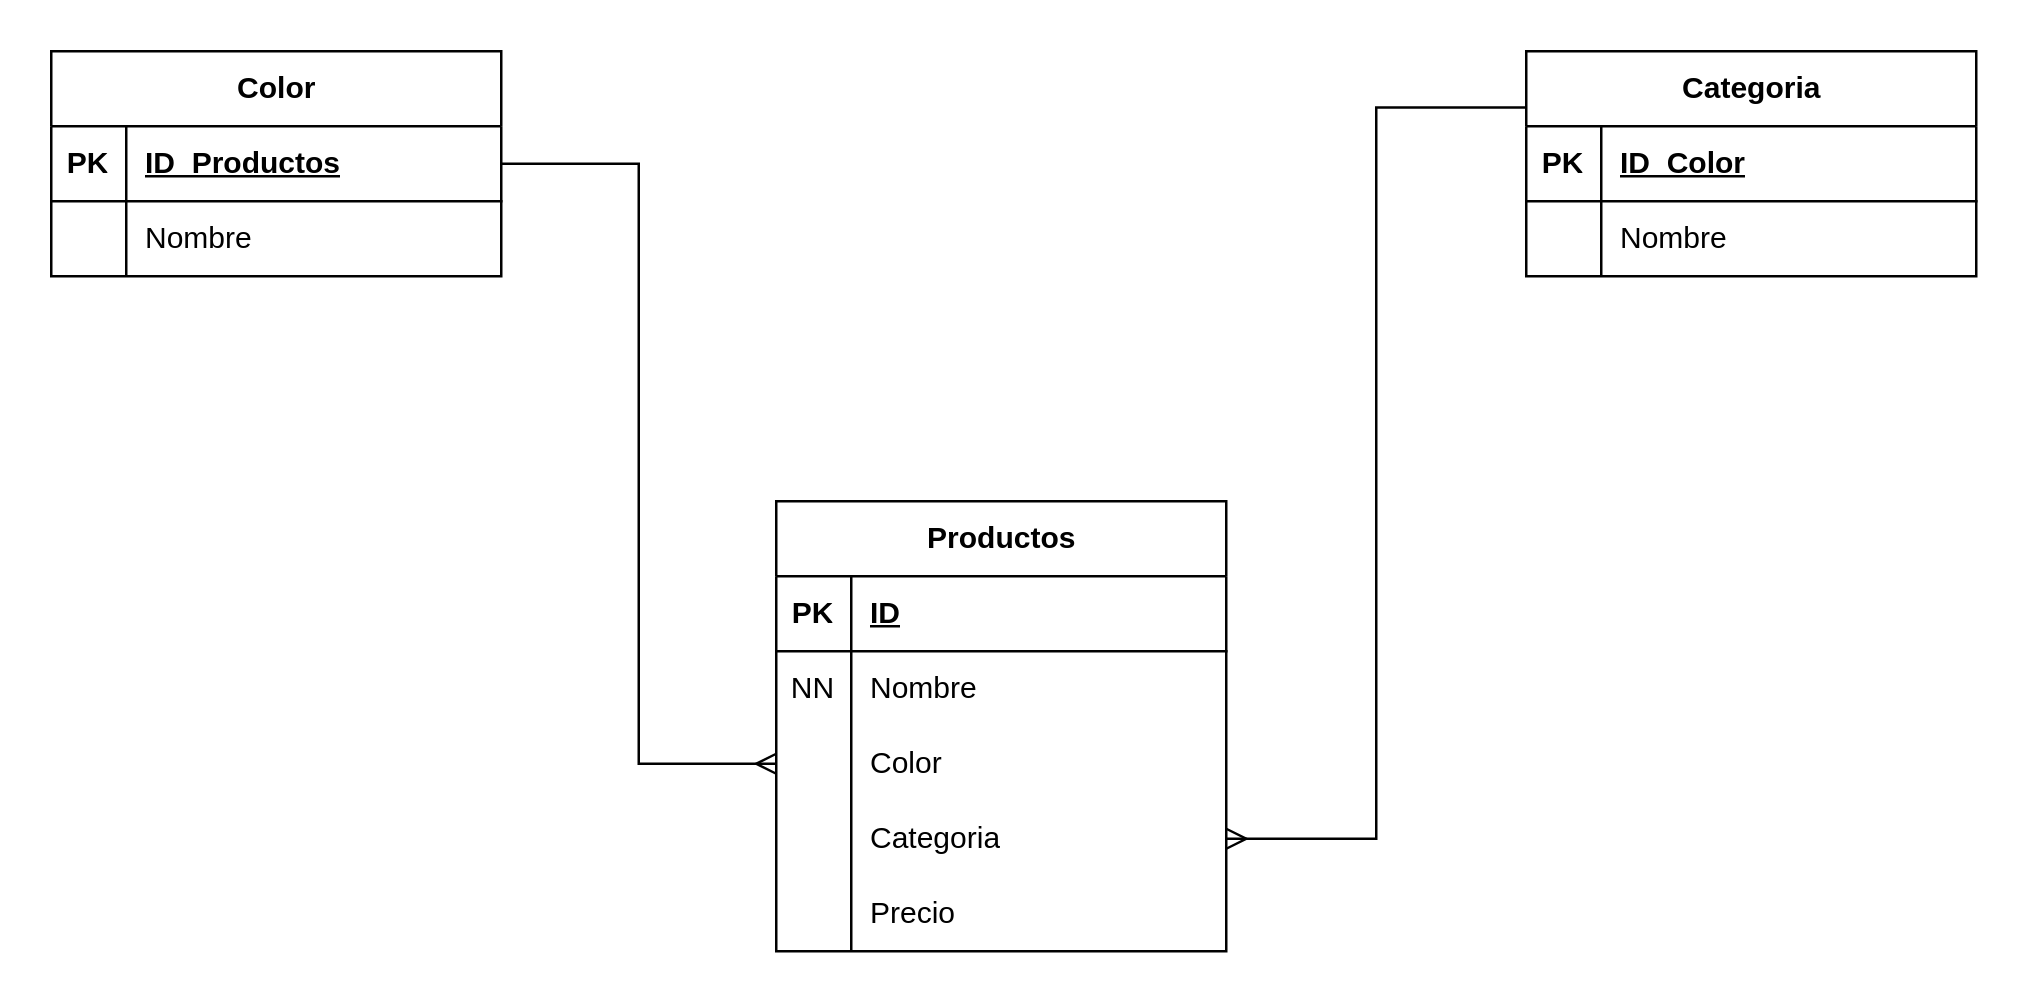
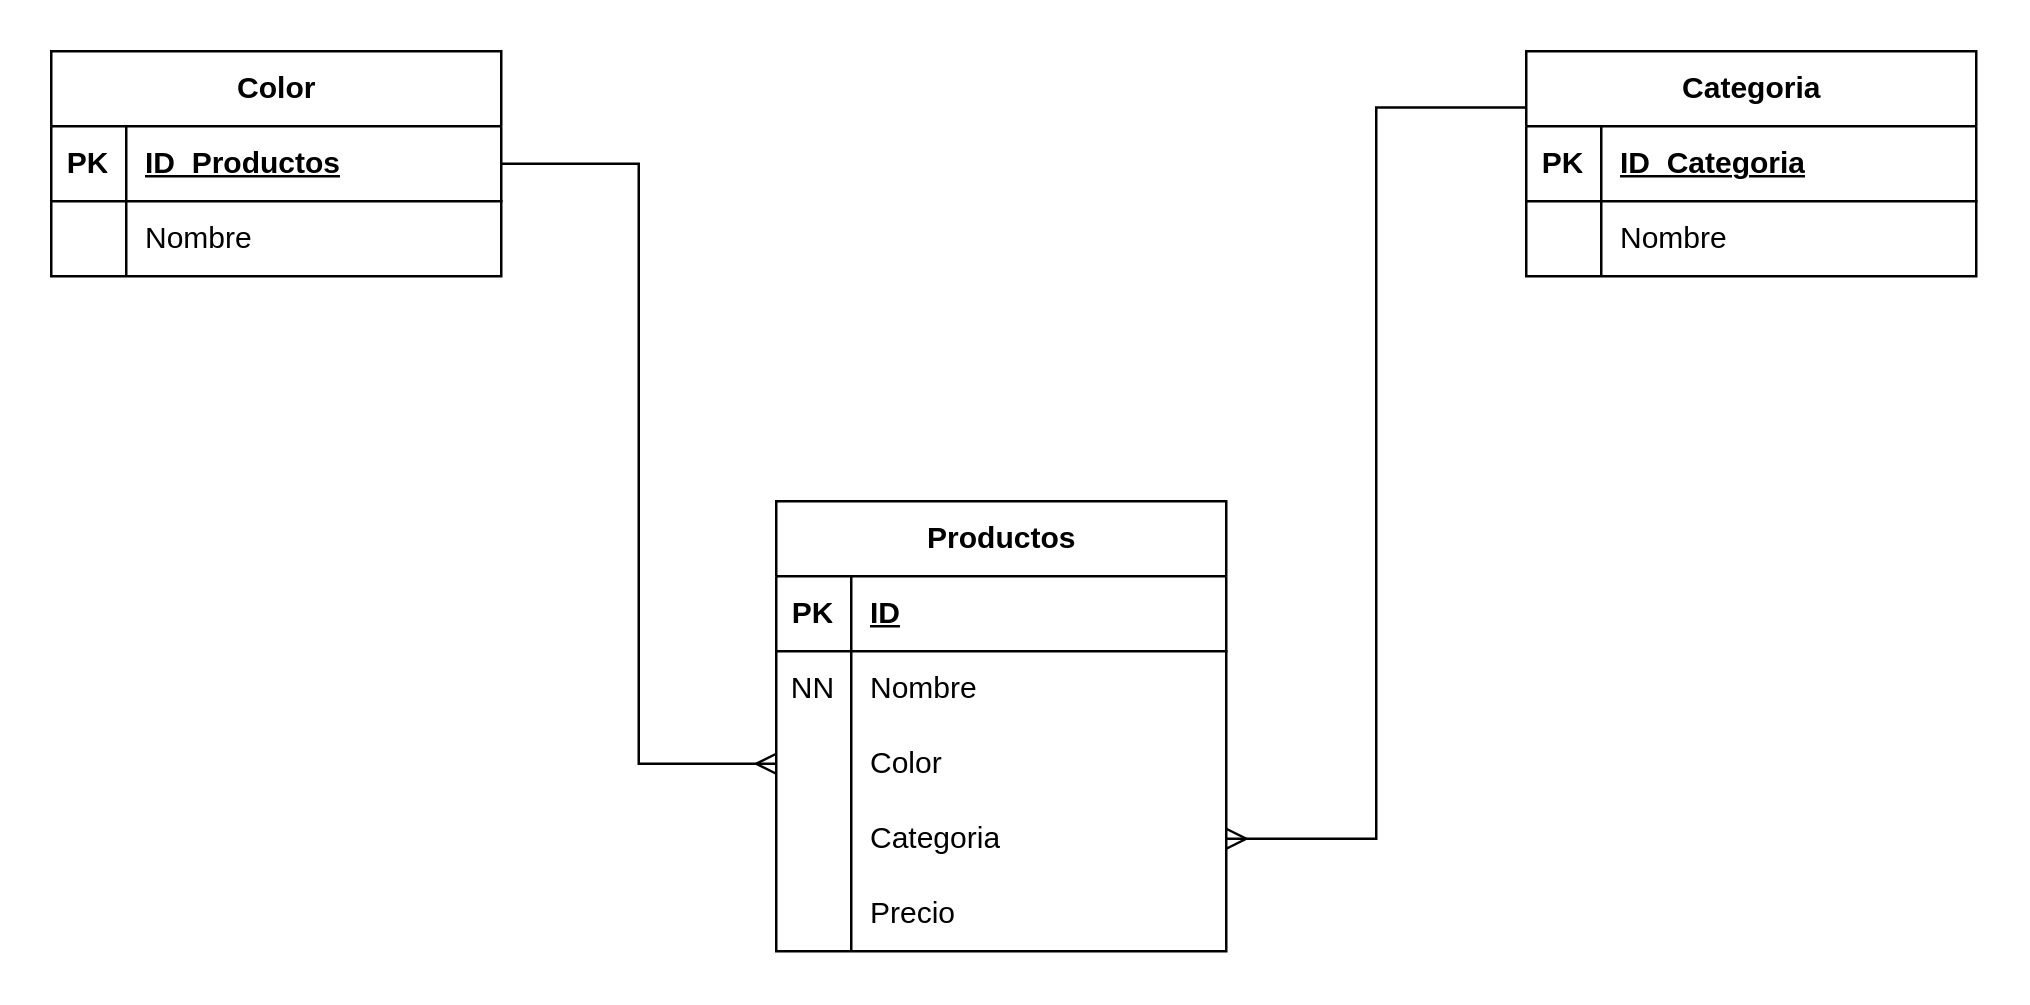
(1685, 164) -> (1718, 164)
